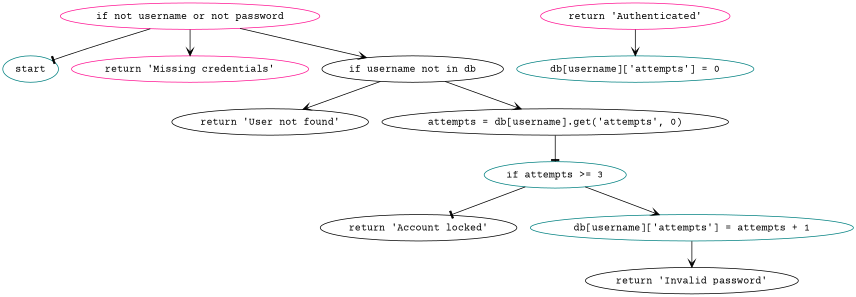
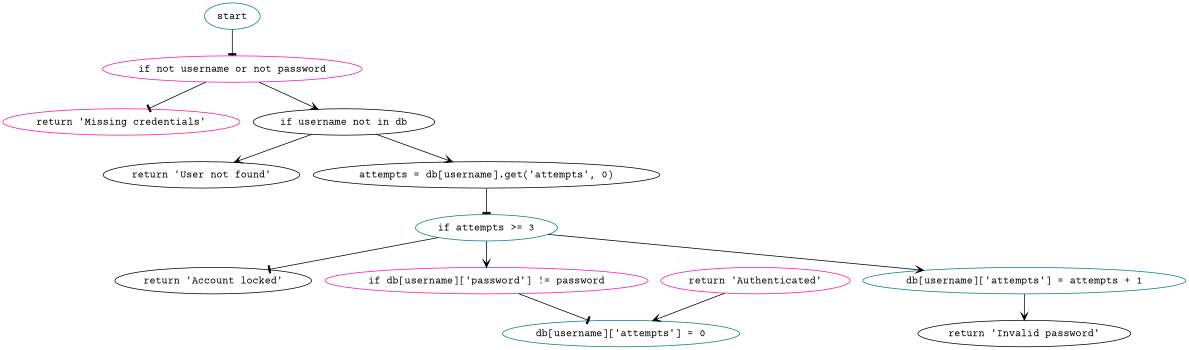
(190, 39) -> (178, 95)
(103, 44) -> (232, 41)
none -> (487, 281)
